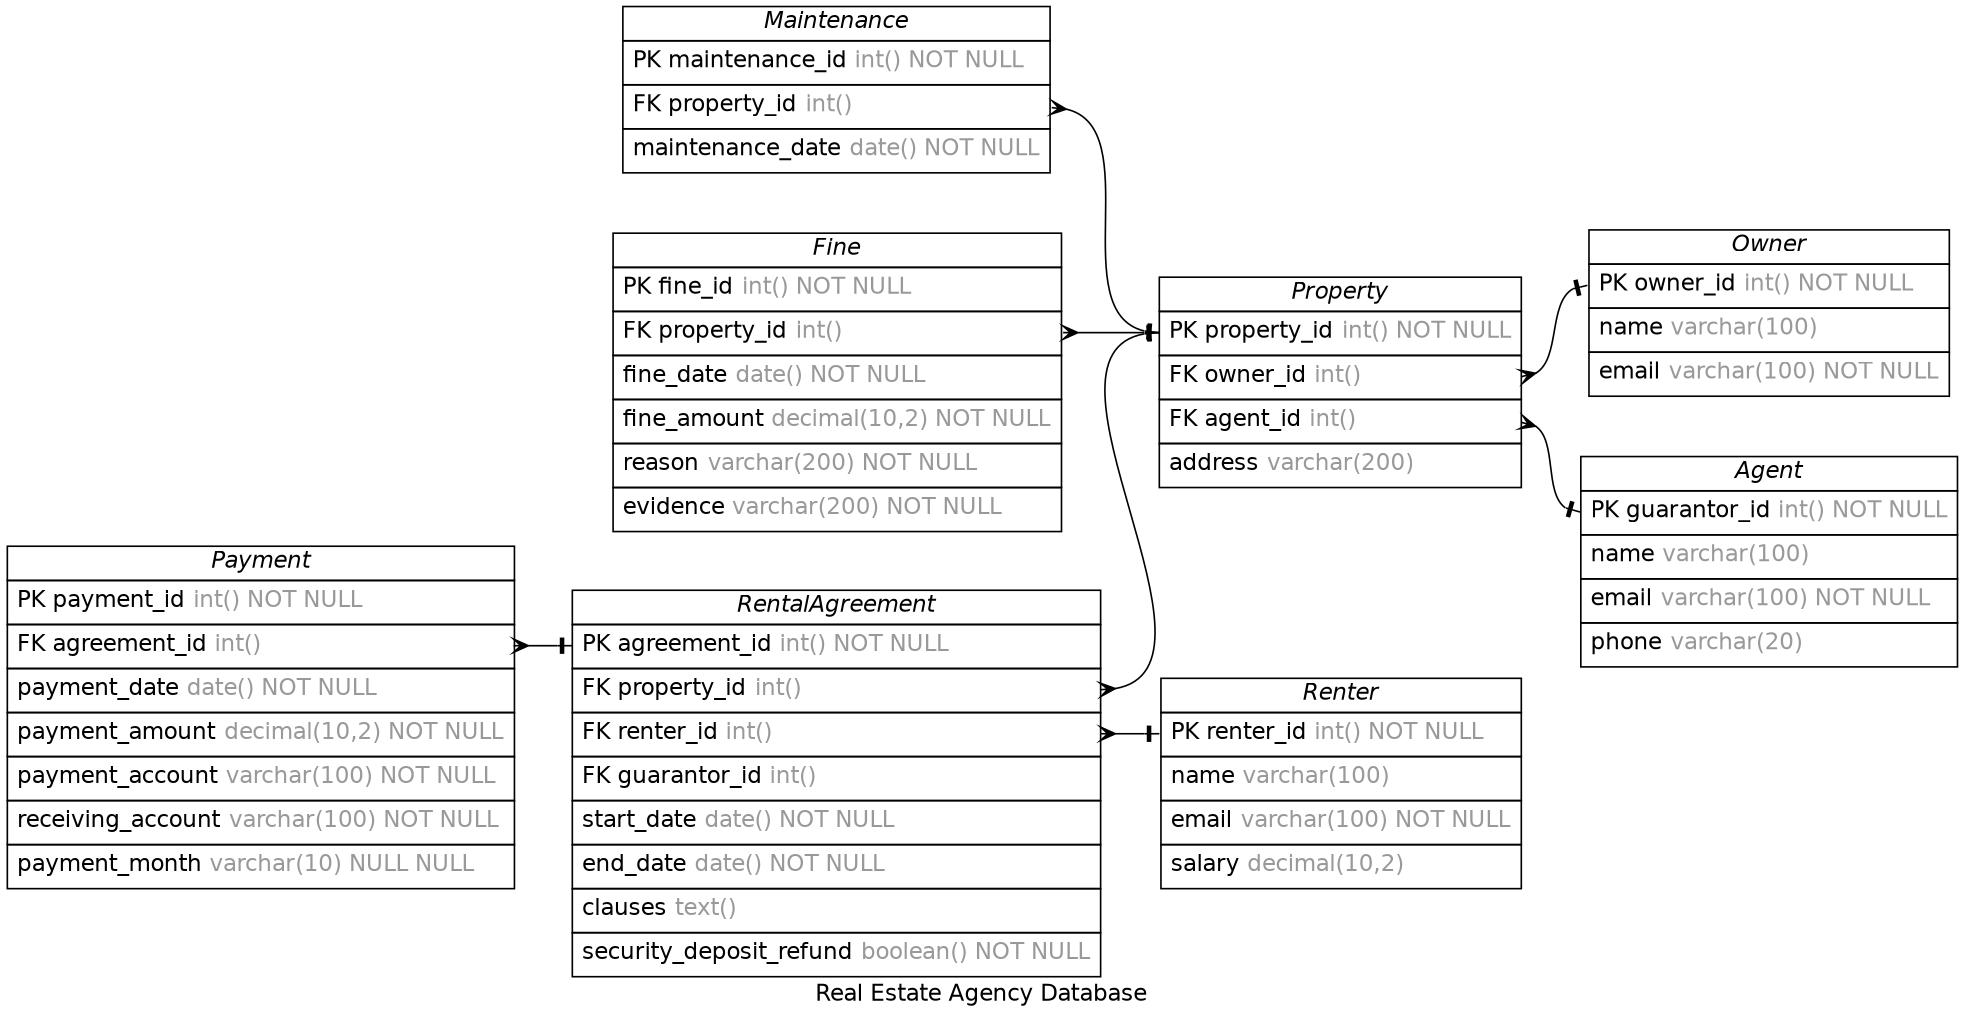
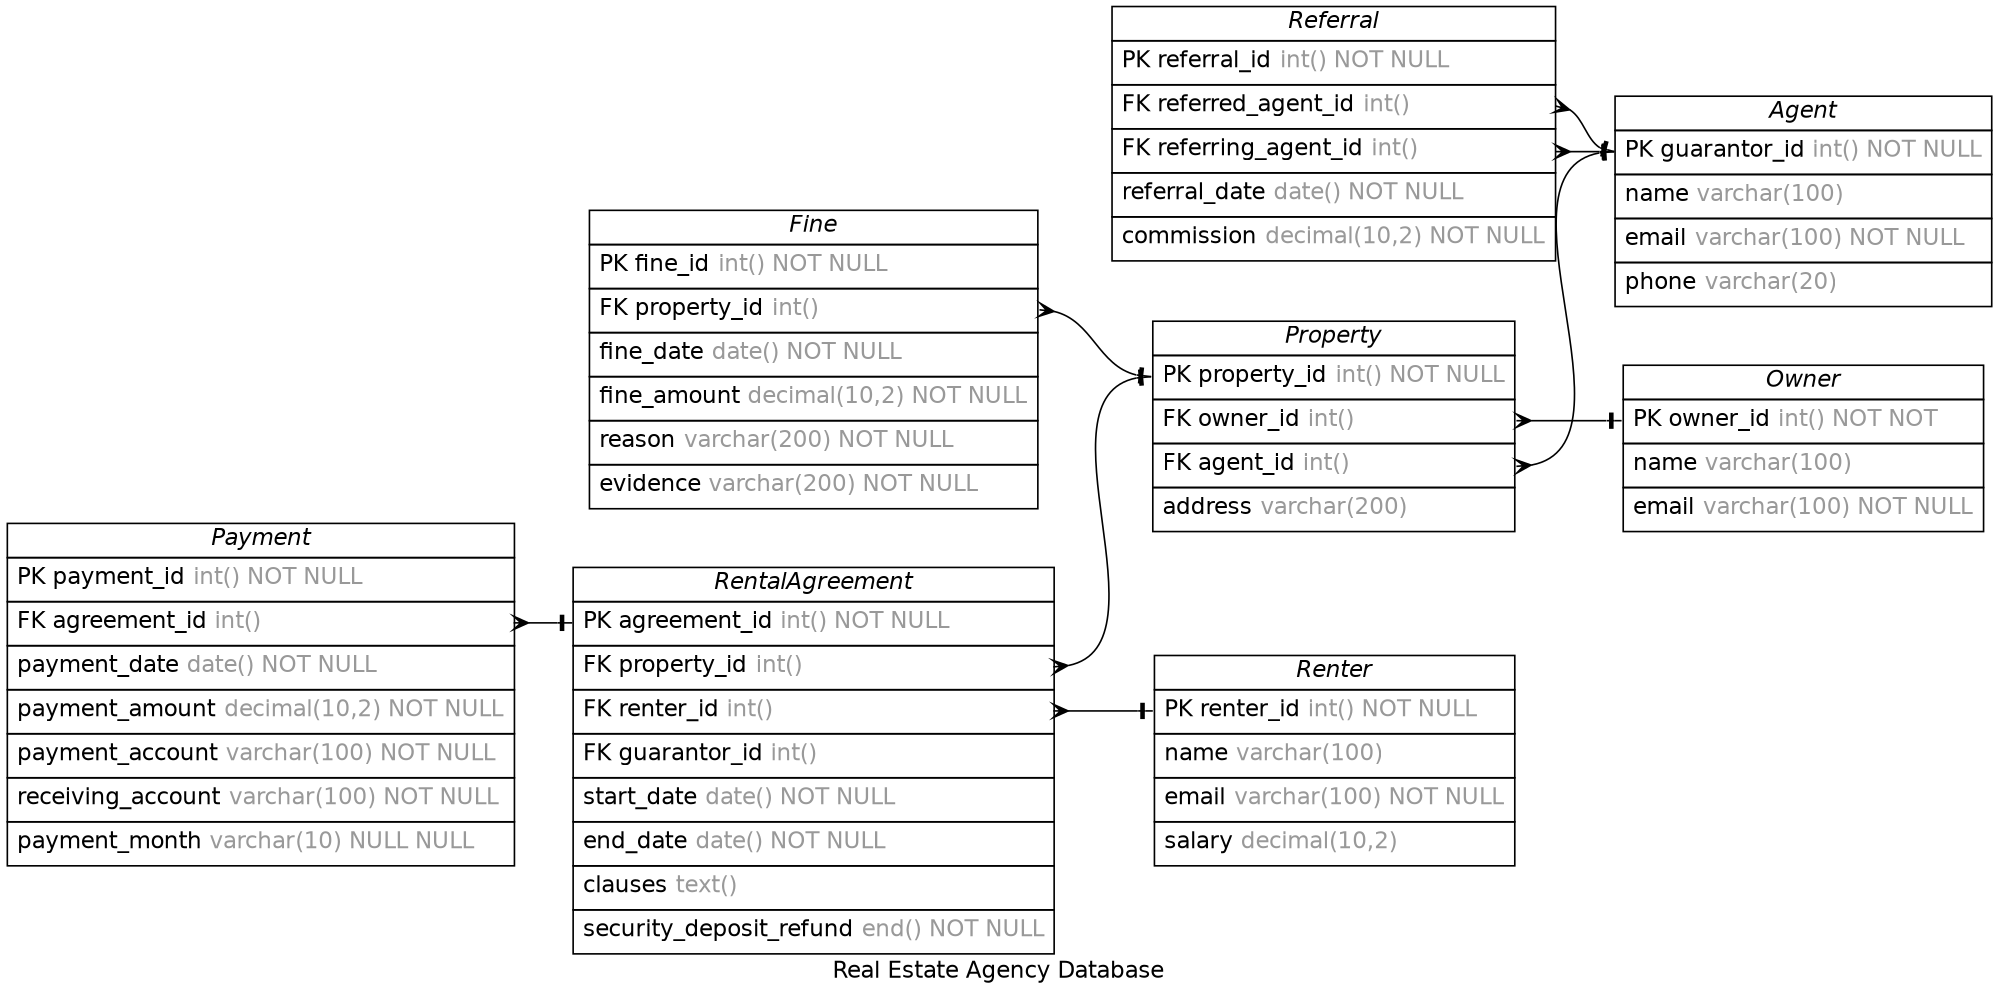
(836, 90) -> none
none -> (1334, 134)
(1829, 284) -> (1858, 419)
(976, 952) -> (953, 929)
